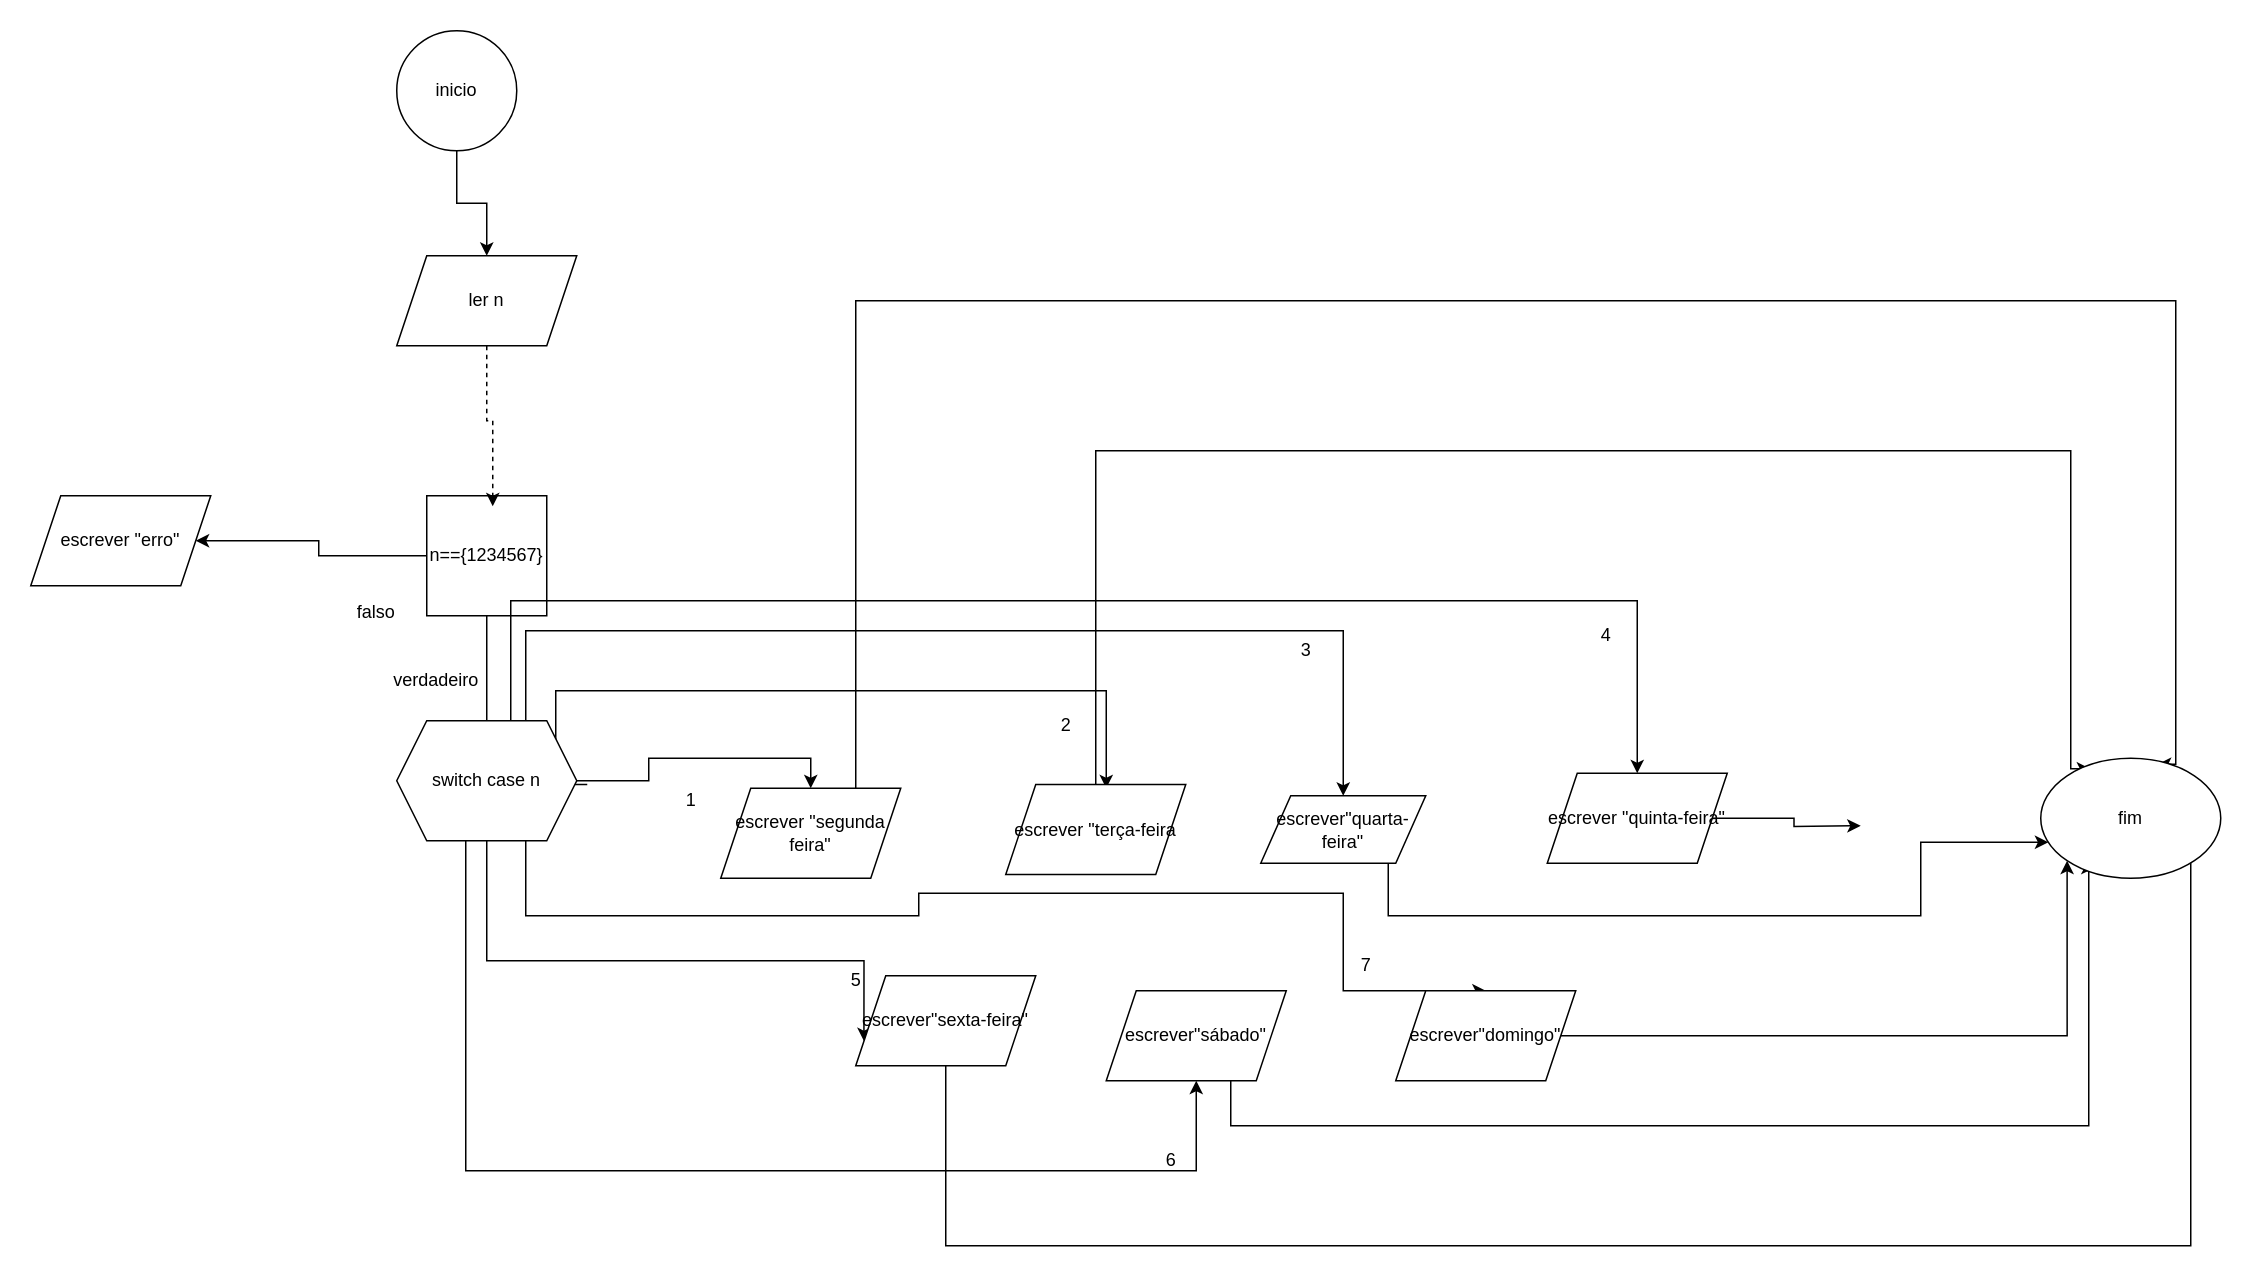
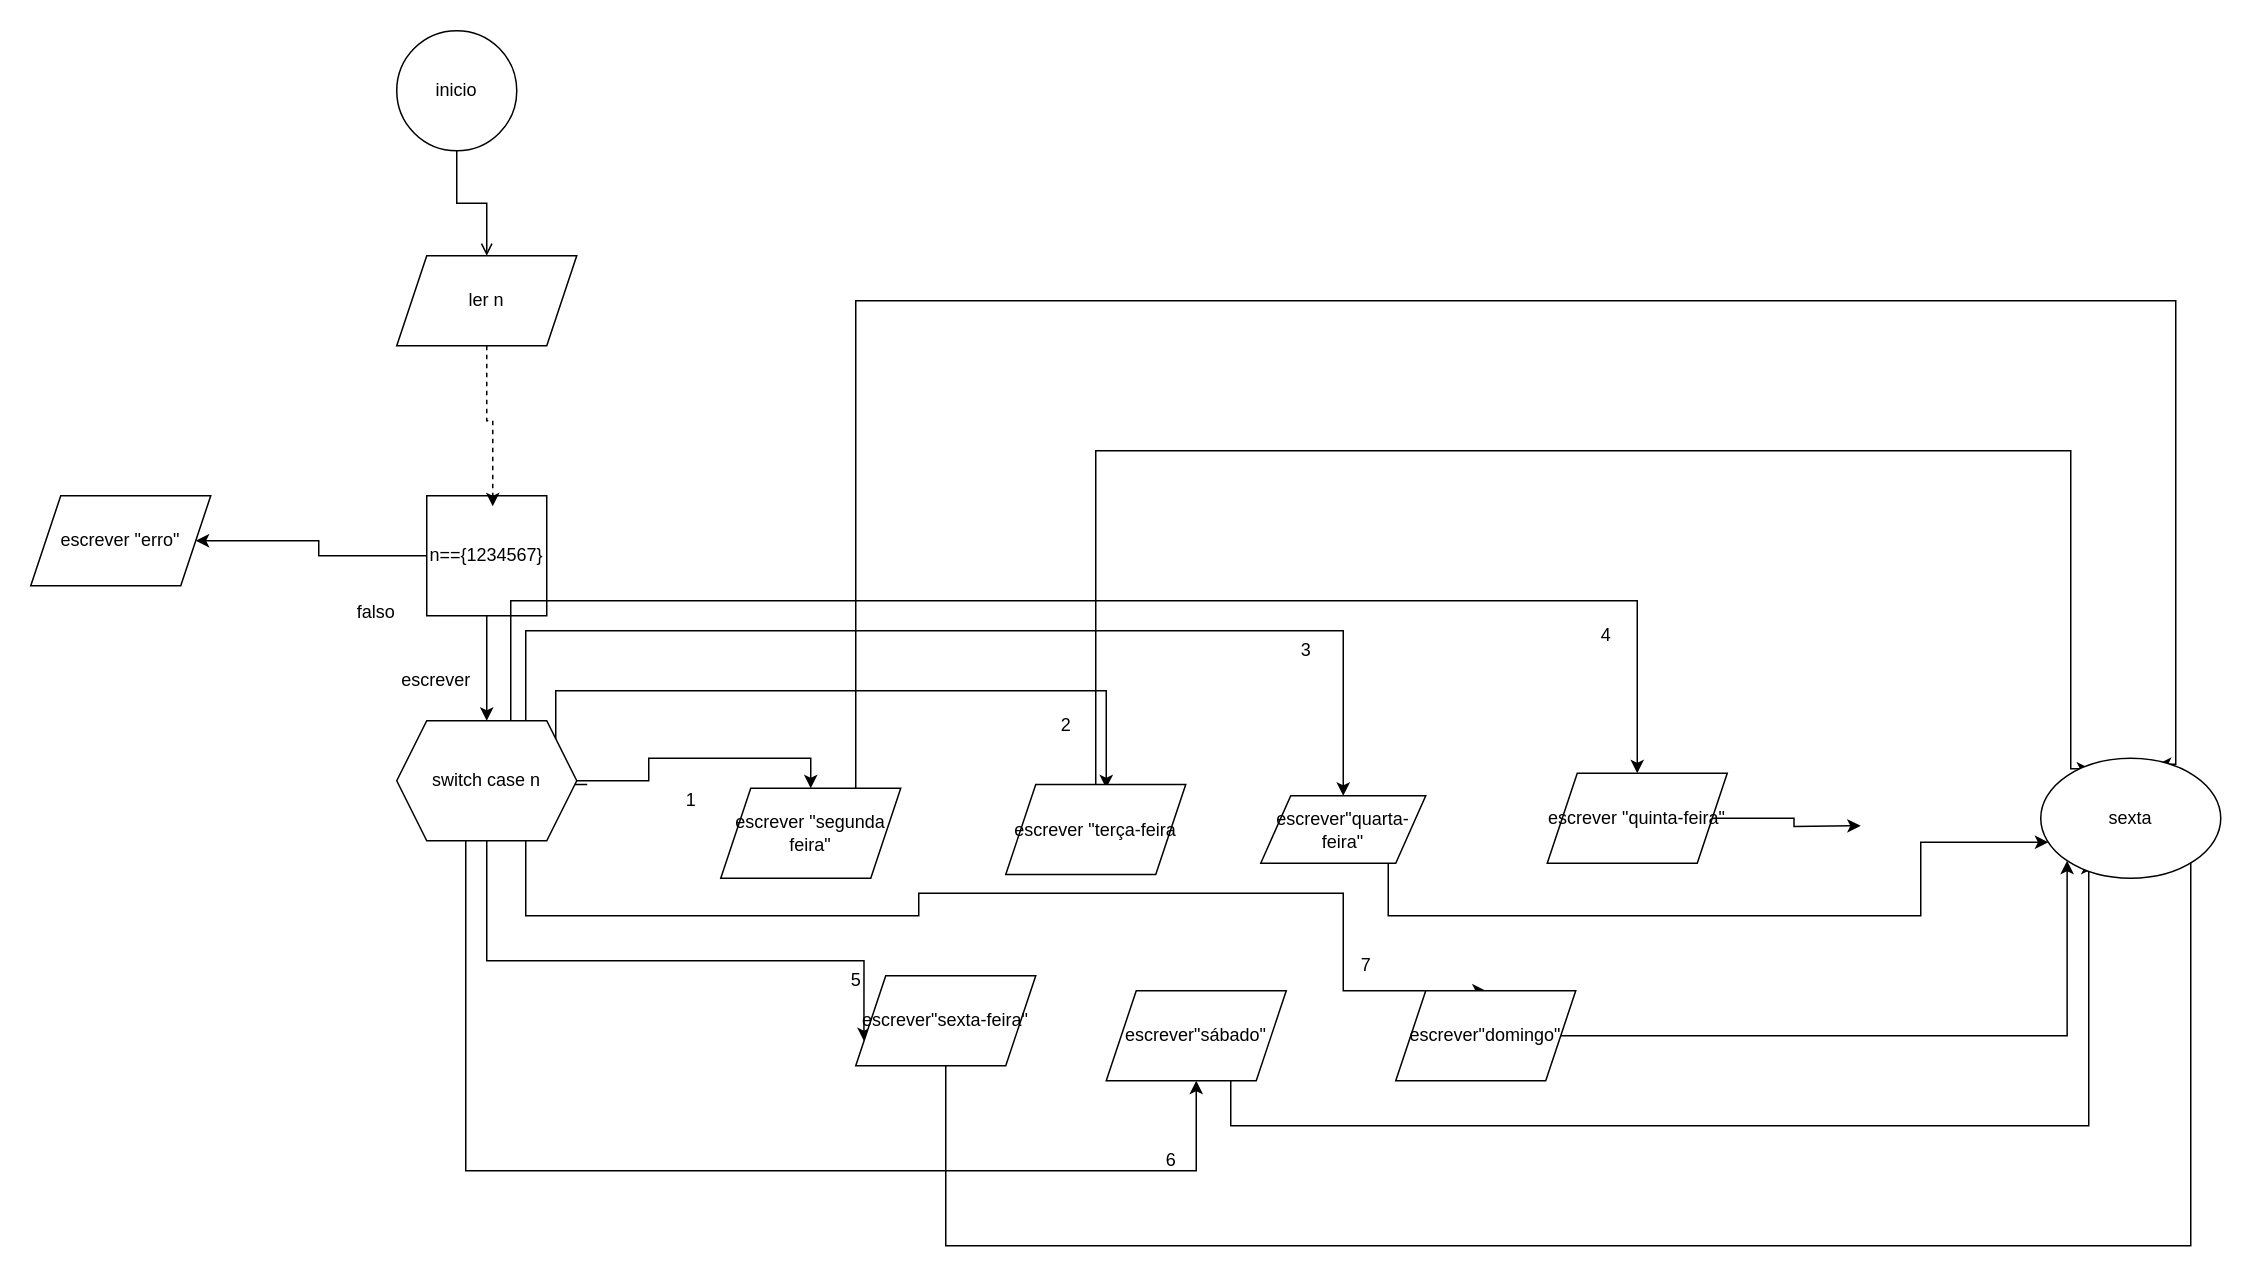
(487, 244) -> (487, 246)
(437, 680) -> (437, 680)
(487, 713) -> (487, 709)
(2131, 818) -> (2131, 818)
